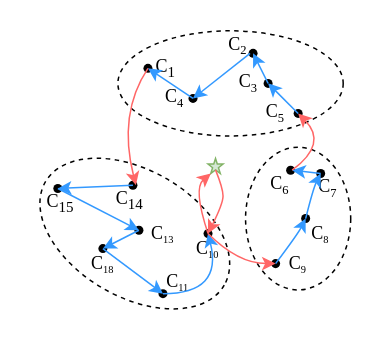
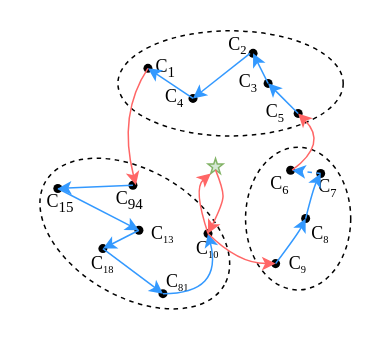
(310, 172) -> (310, 172)
(130, 200) -> (130, 200)
(178, 281) -> (178, 281)
